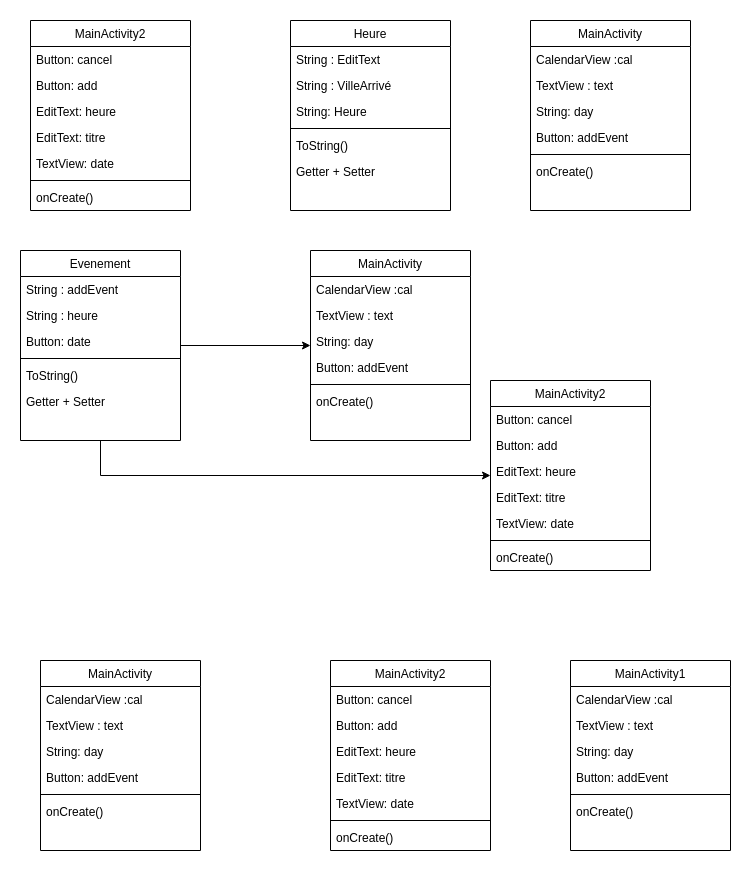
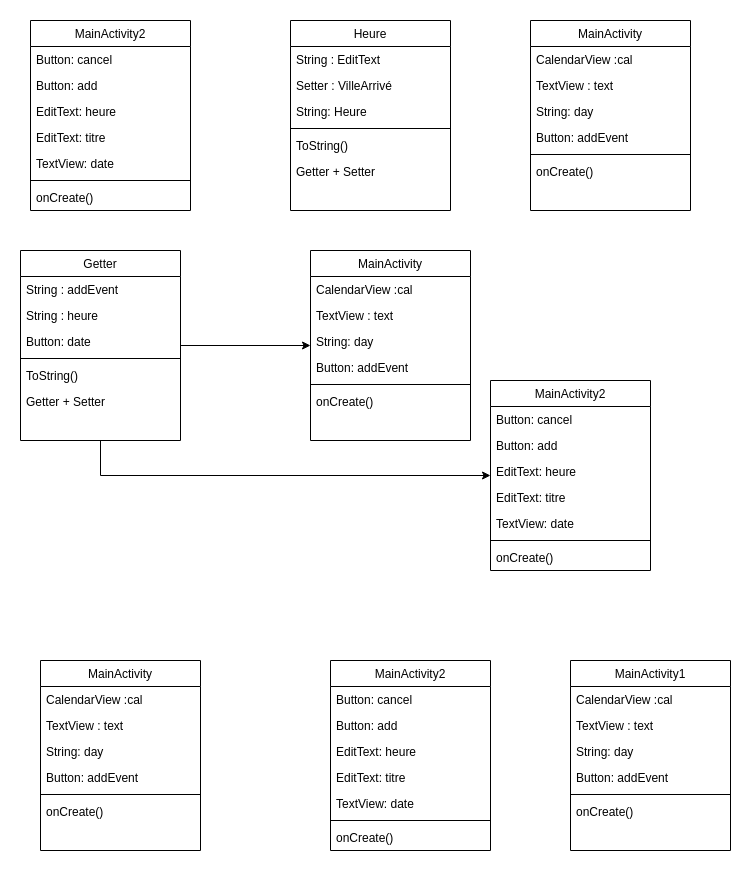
(351, 86) -> (352, 86)
(100, 264) -> (100, 264)
